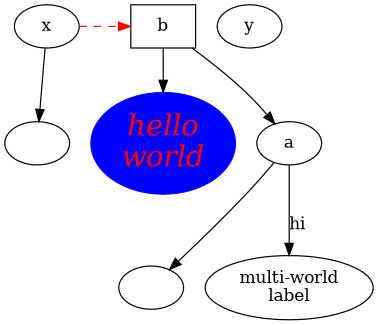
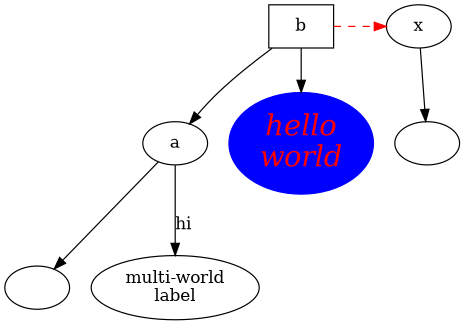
(99, 26) -> (354, 26)
(250, 26) -> none
